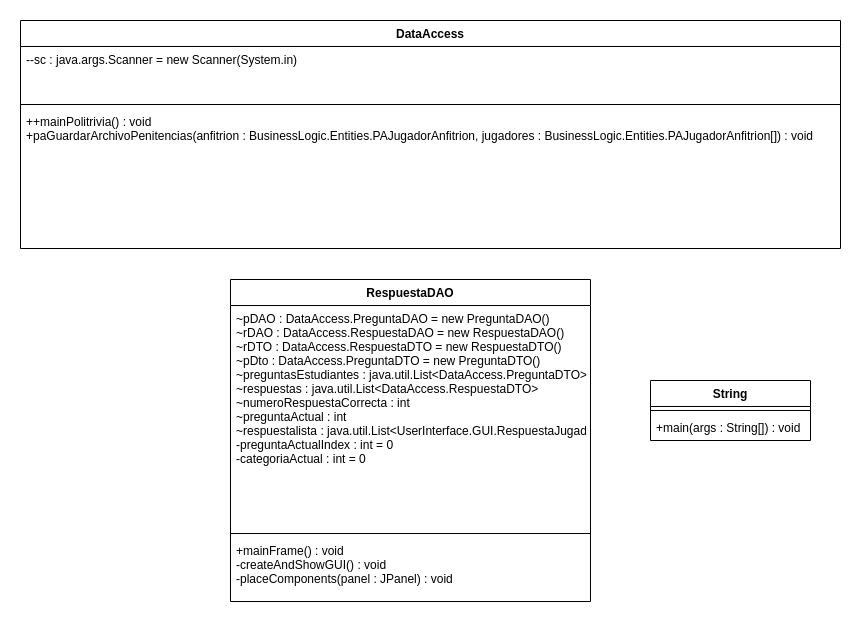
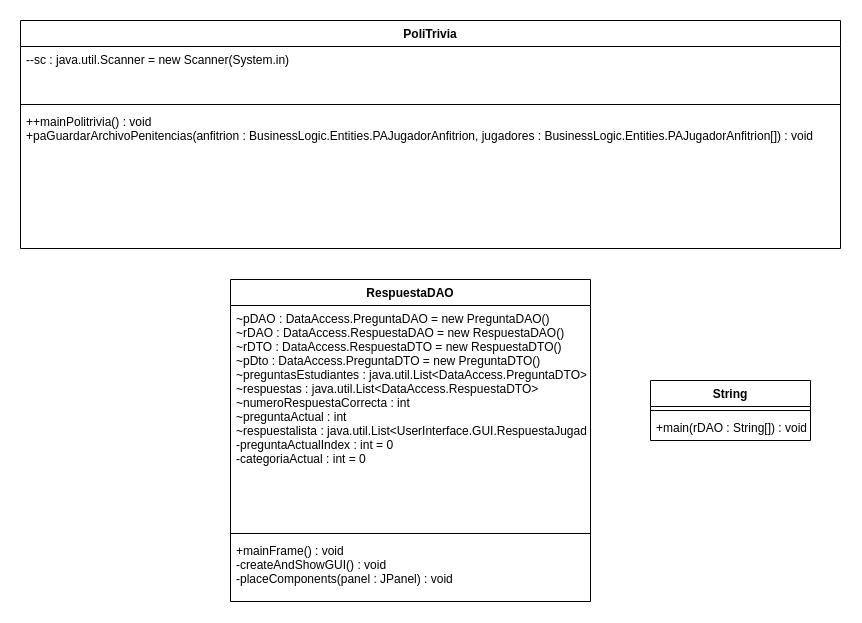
(430, 34) -> (430, 34)
(175, 60) -> (172, 60)
(739, 428) -> (739, 428)
